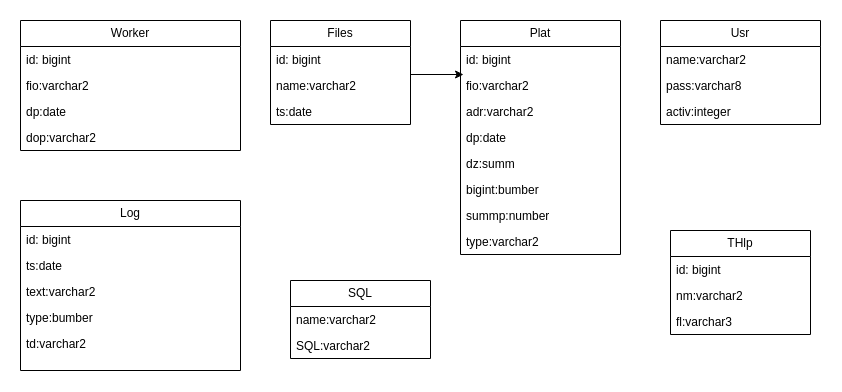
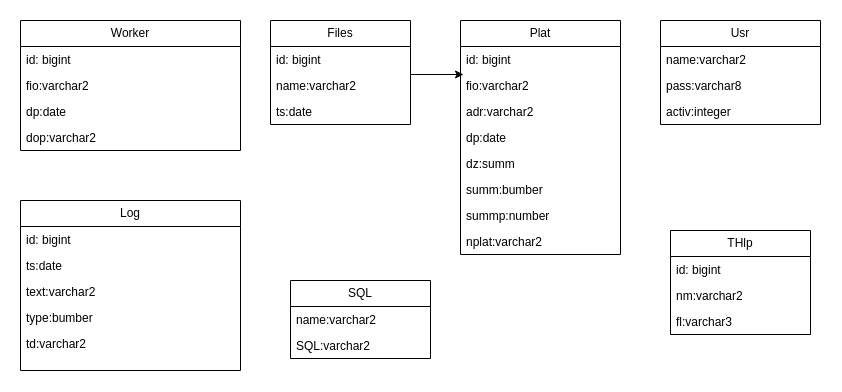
(506, 191) -> (502, 191)
(509, 243) -> (510, 243)
